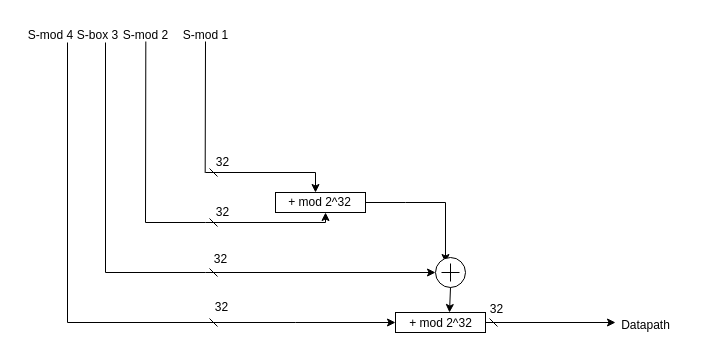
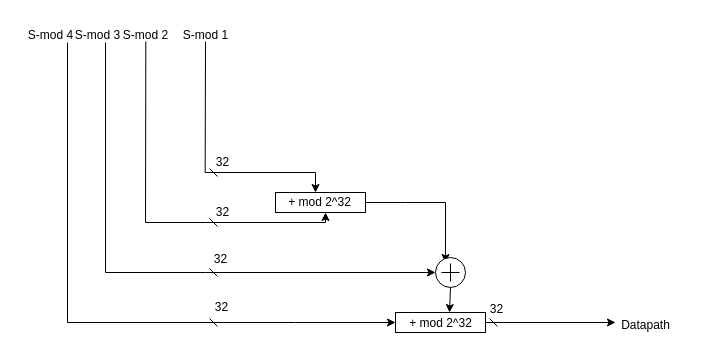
(98, 36) -> (98, 36)
